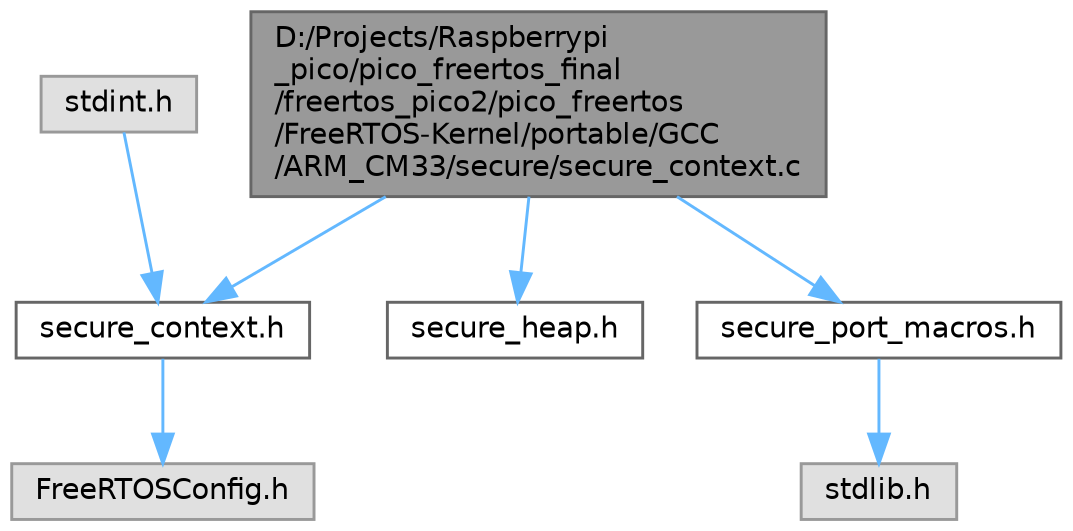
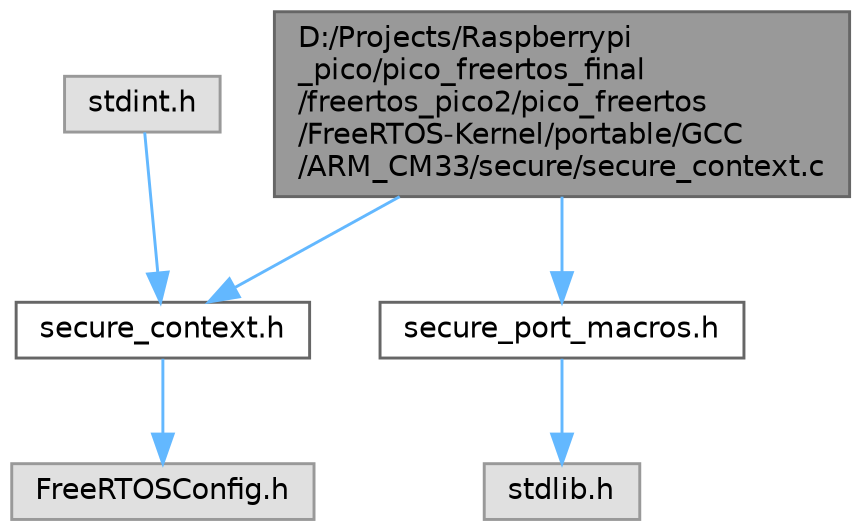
(515, 330) -> none
